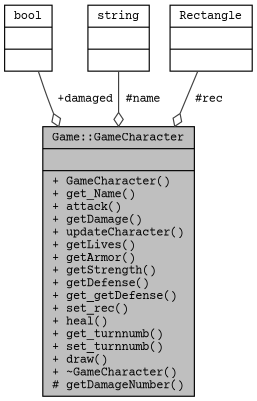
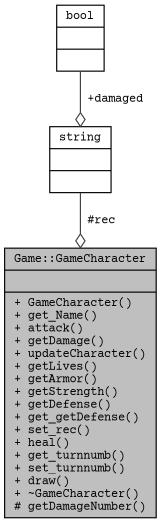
(211, 38) -> none
(46, 93) -> (80, 92)
(140, 99) -> (98, 220)
